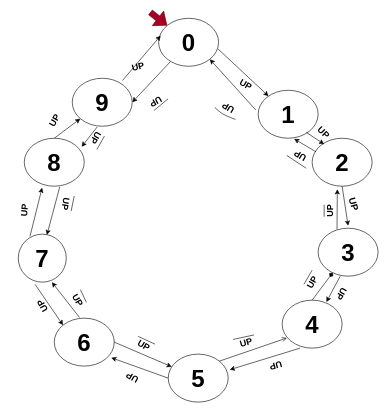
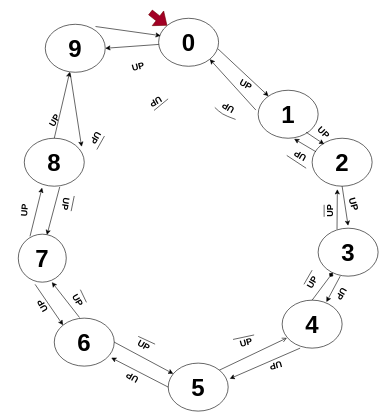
(102, 102) -> (75, 48)
(198, 378) -> (198, 387)
